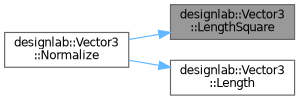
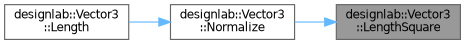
(144, 63) -> (144, 22)
